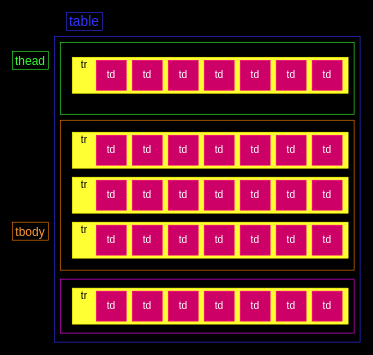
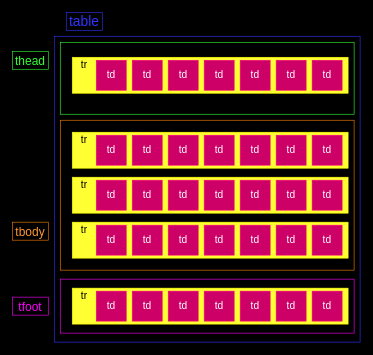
none -> (30, 306)
